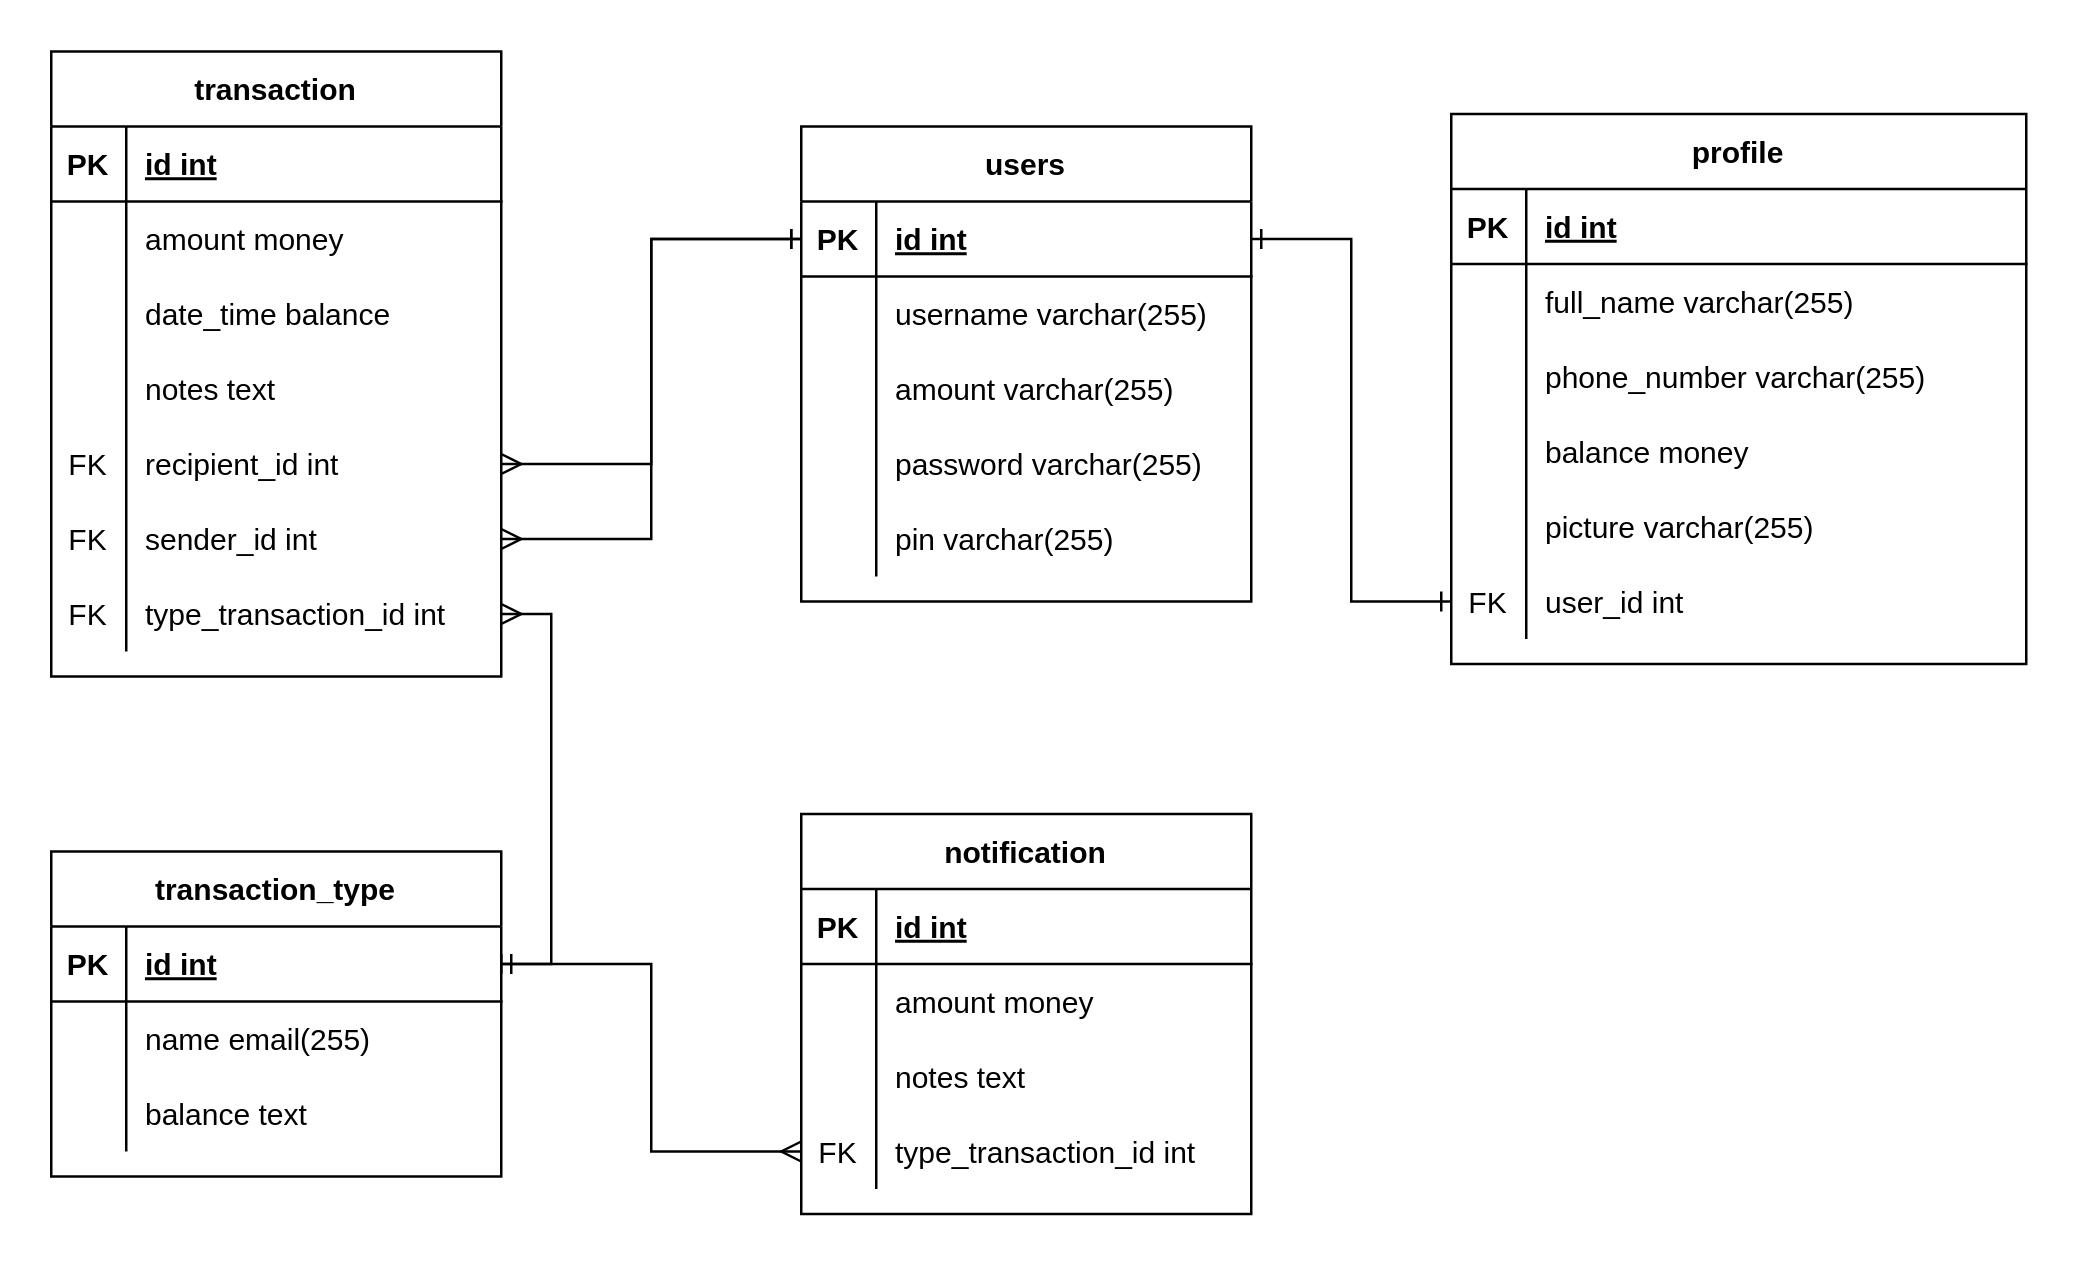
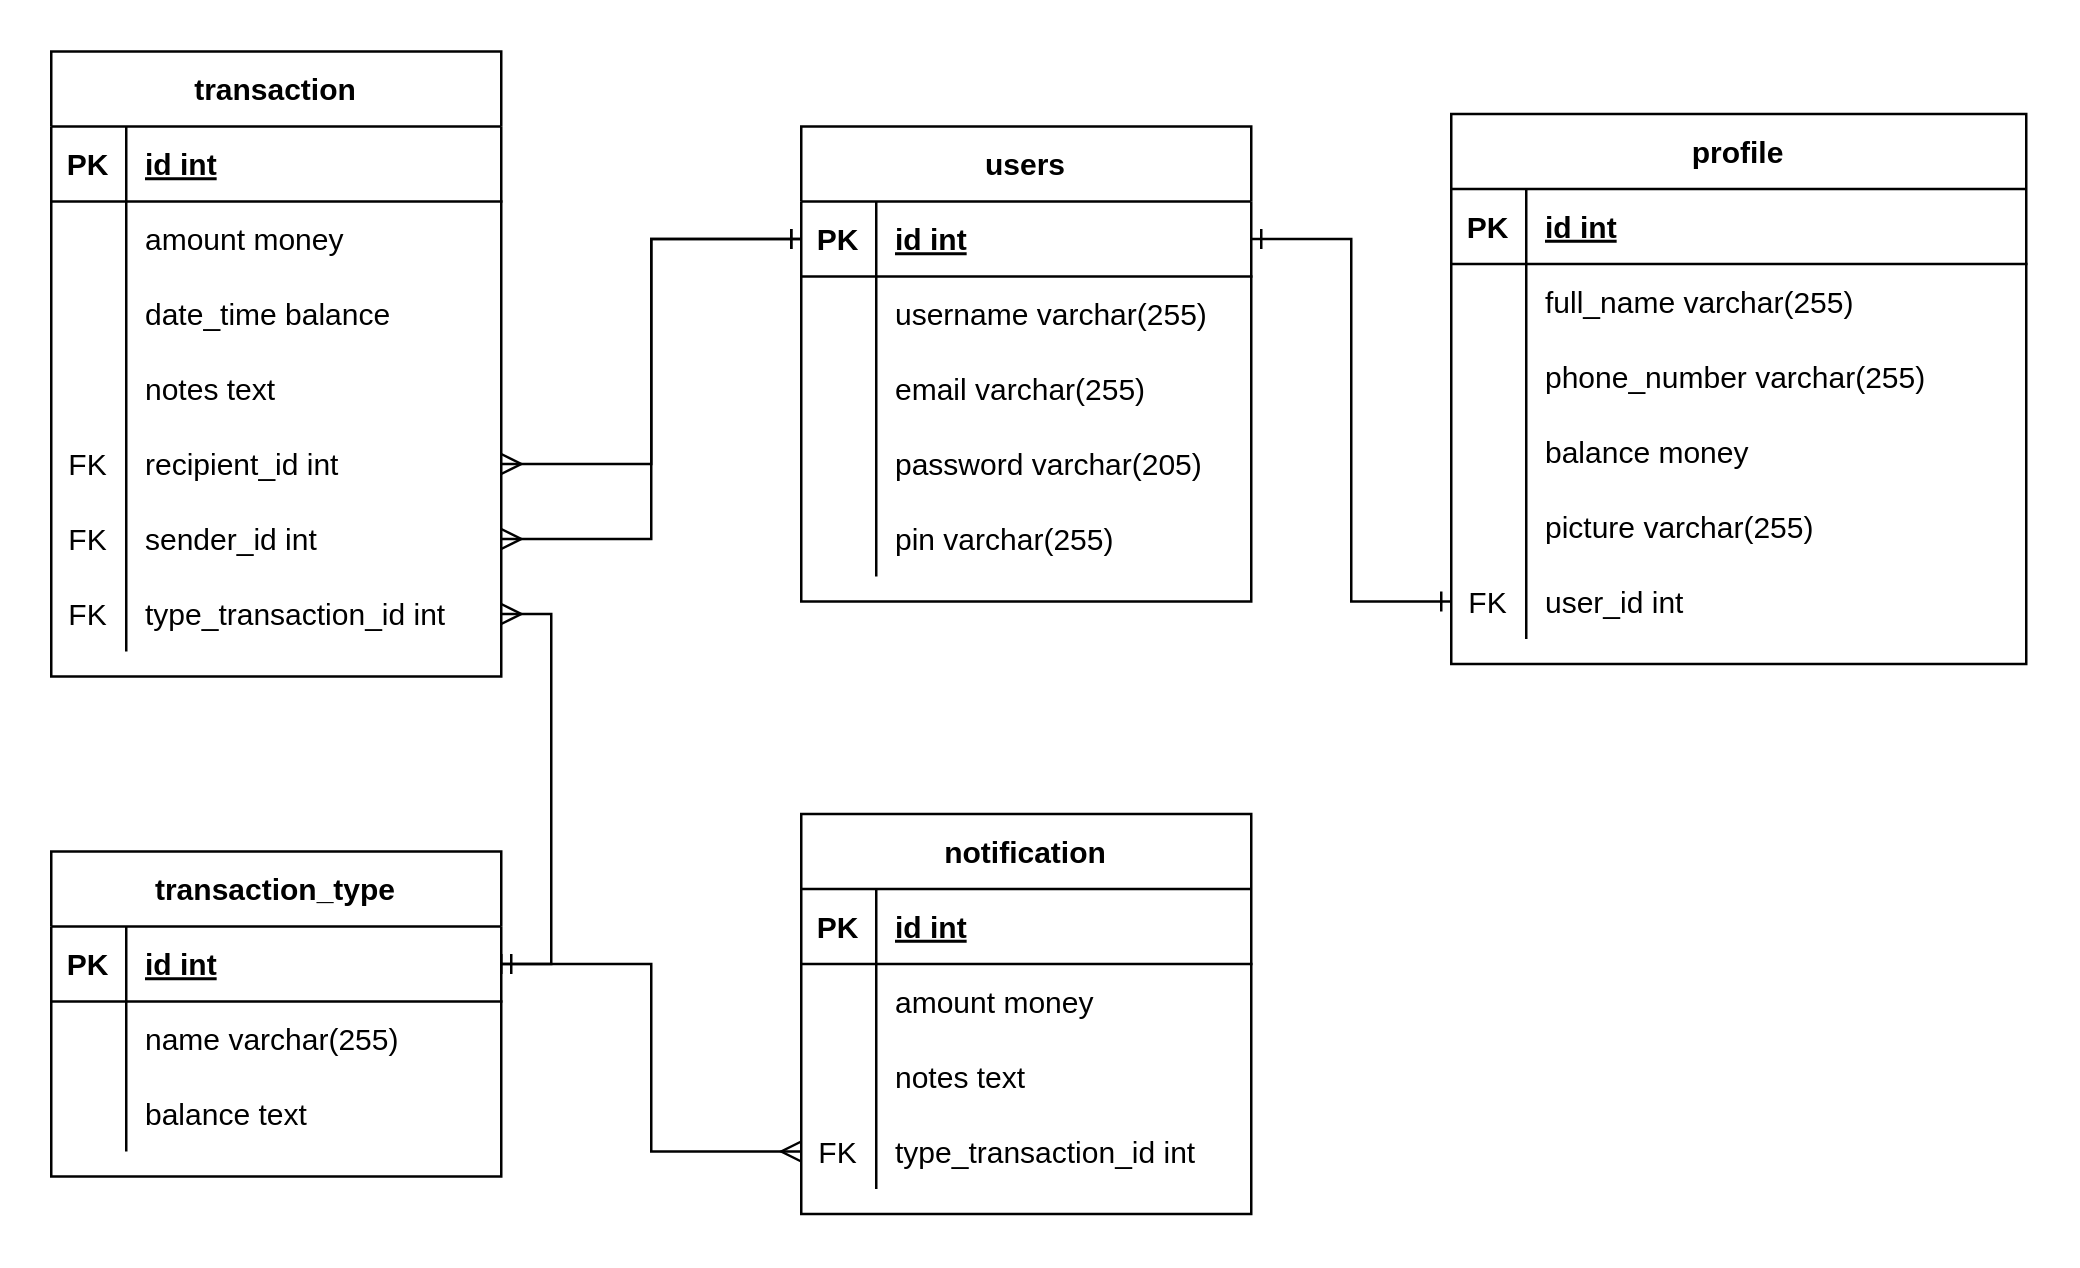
(1051, 390) -> (1035, 390)
(1068, 465) -> (1068, 465)
(259, 1040) -> (284, 1040)
